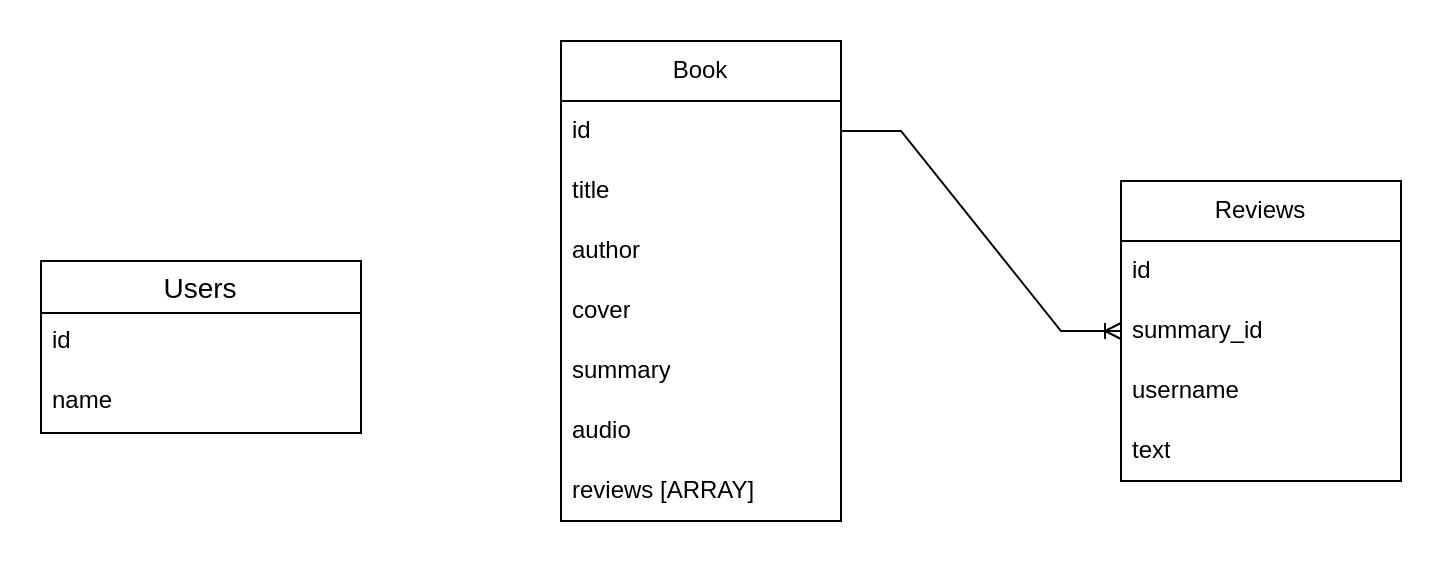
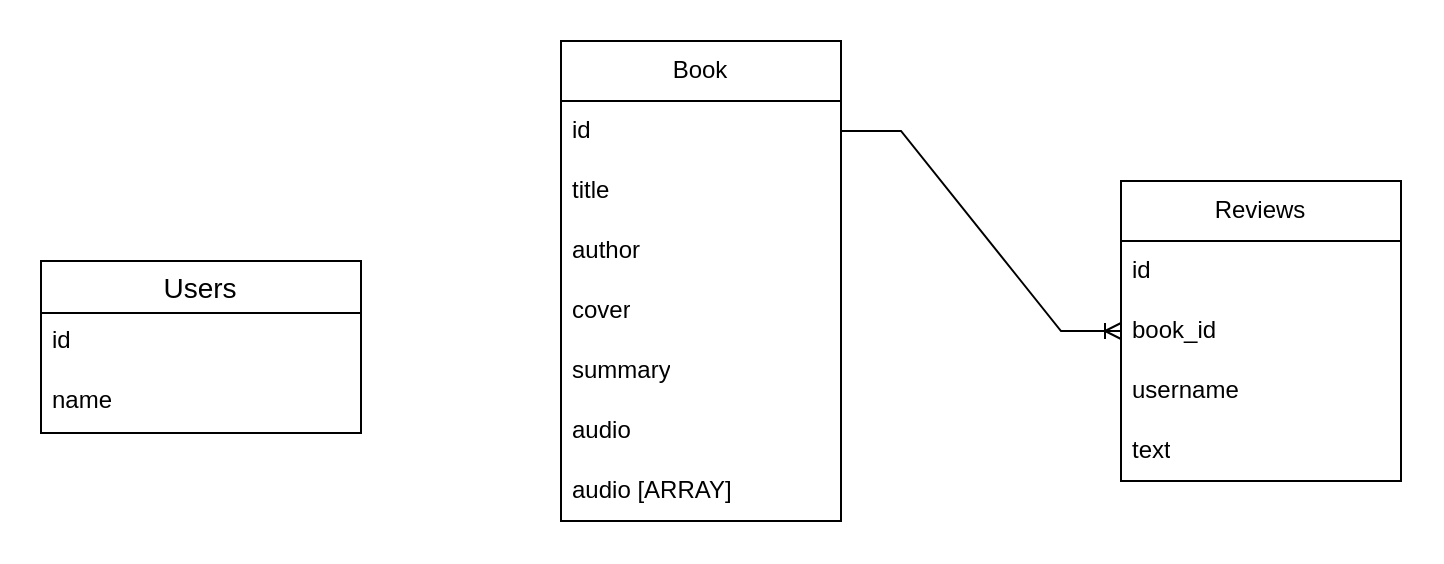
(1197, 331) -> (1177, 331)
(668, 491) -> (654, 491)
